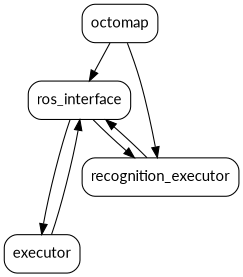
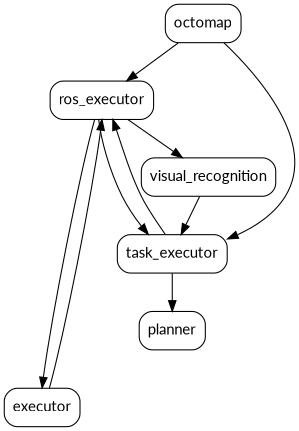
(79, 100) -> (102, 100)
(161, 177) -> (172, 254)
none -> (209, 177)
none -> (172, 331)
